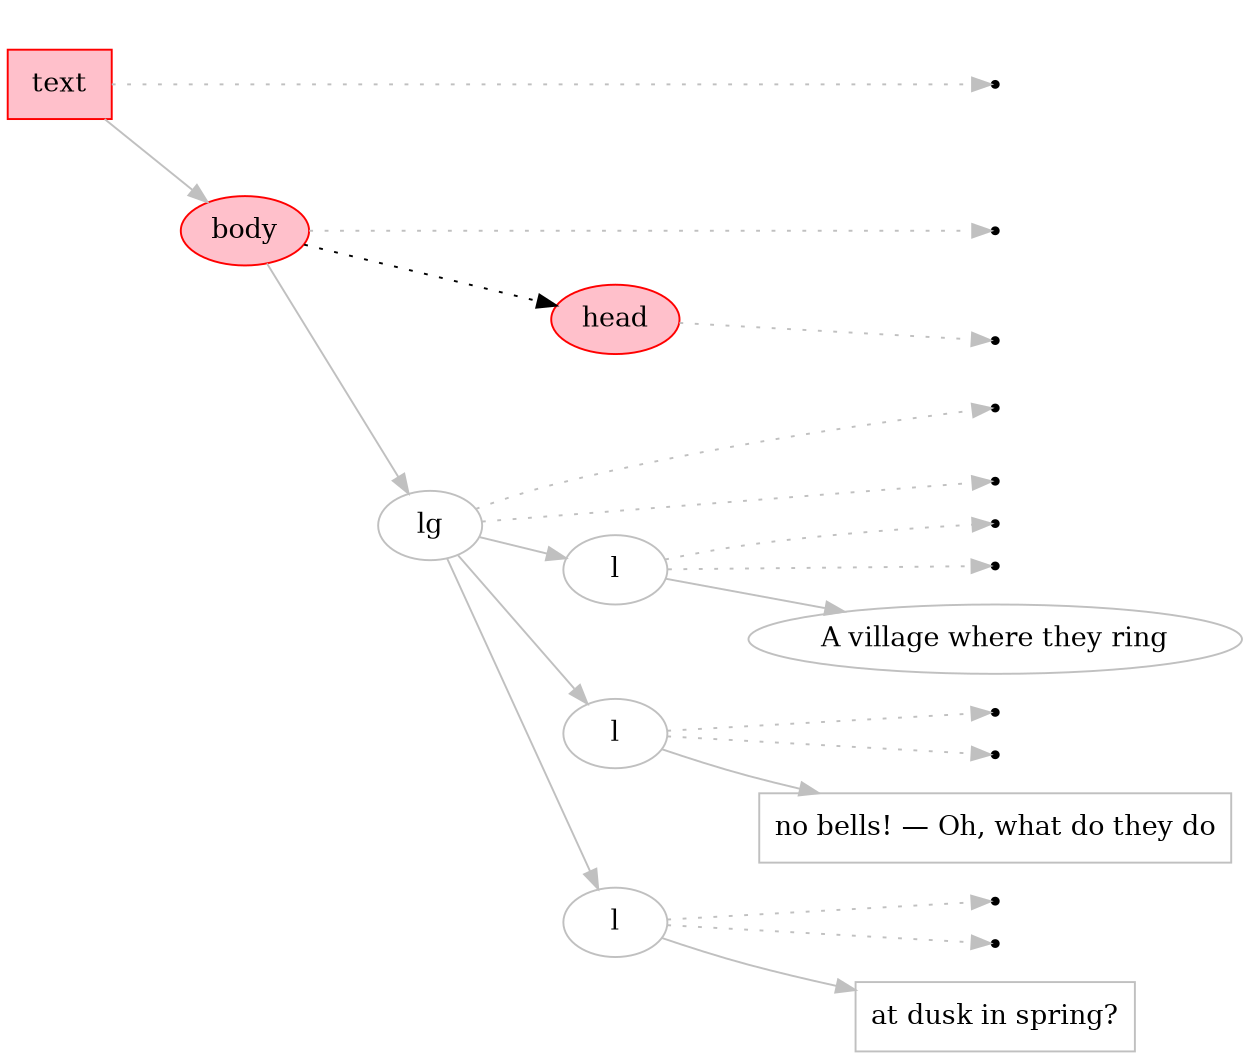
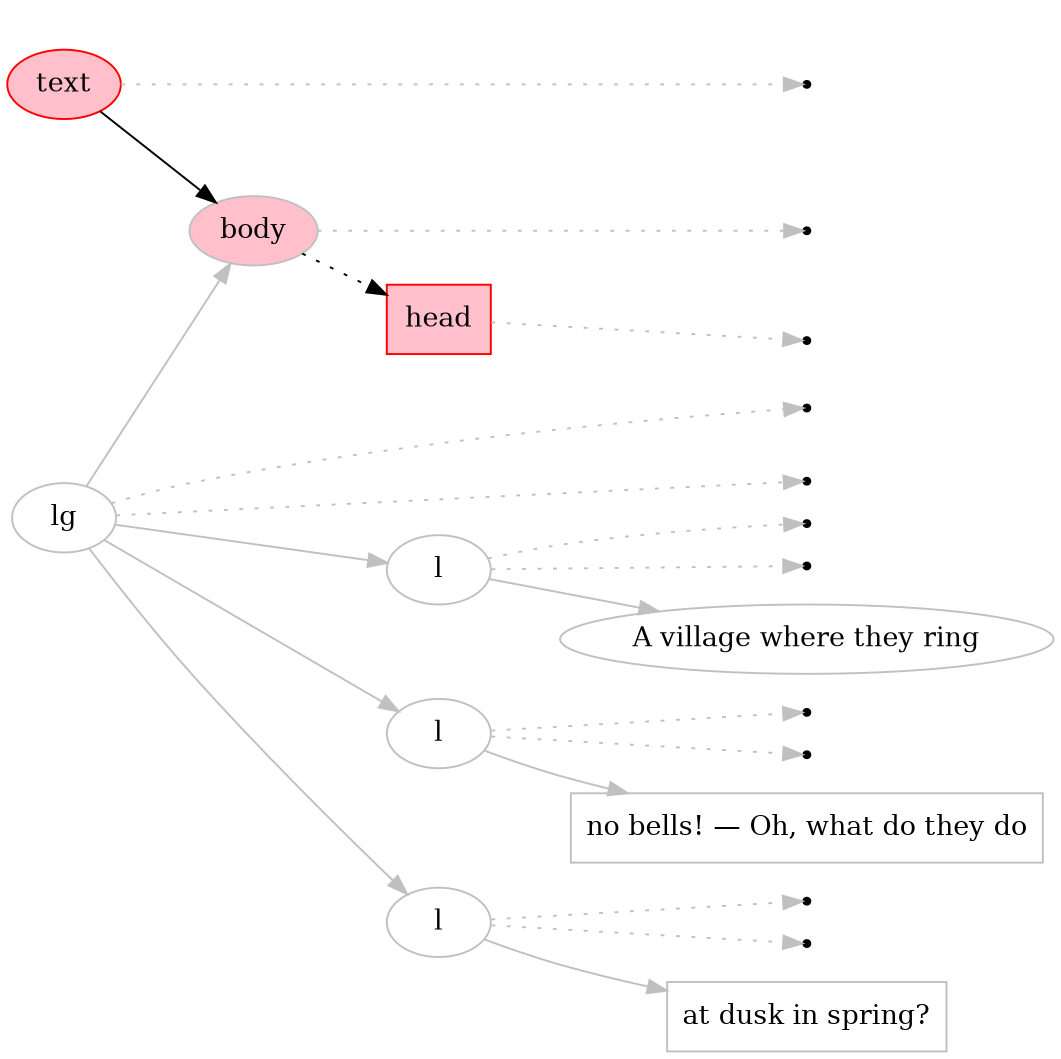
(60, 84) -> (64, 84)
(148, 154) -> (150, 151)
(245, 231) -> (254, 231)
(615, 319) -> (439, 319)
(333, 370) -> (153, 383)
